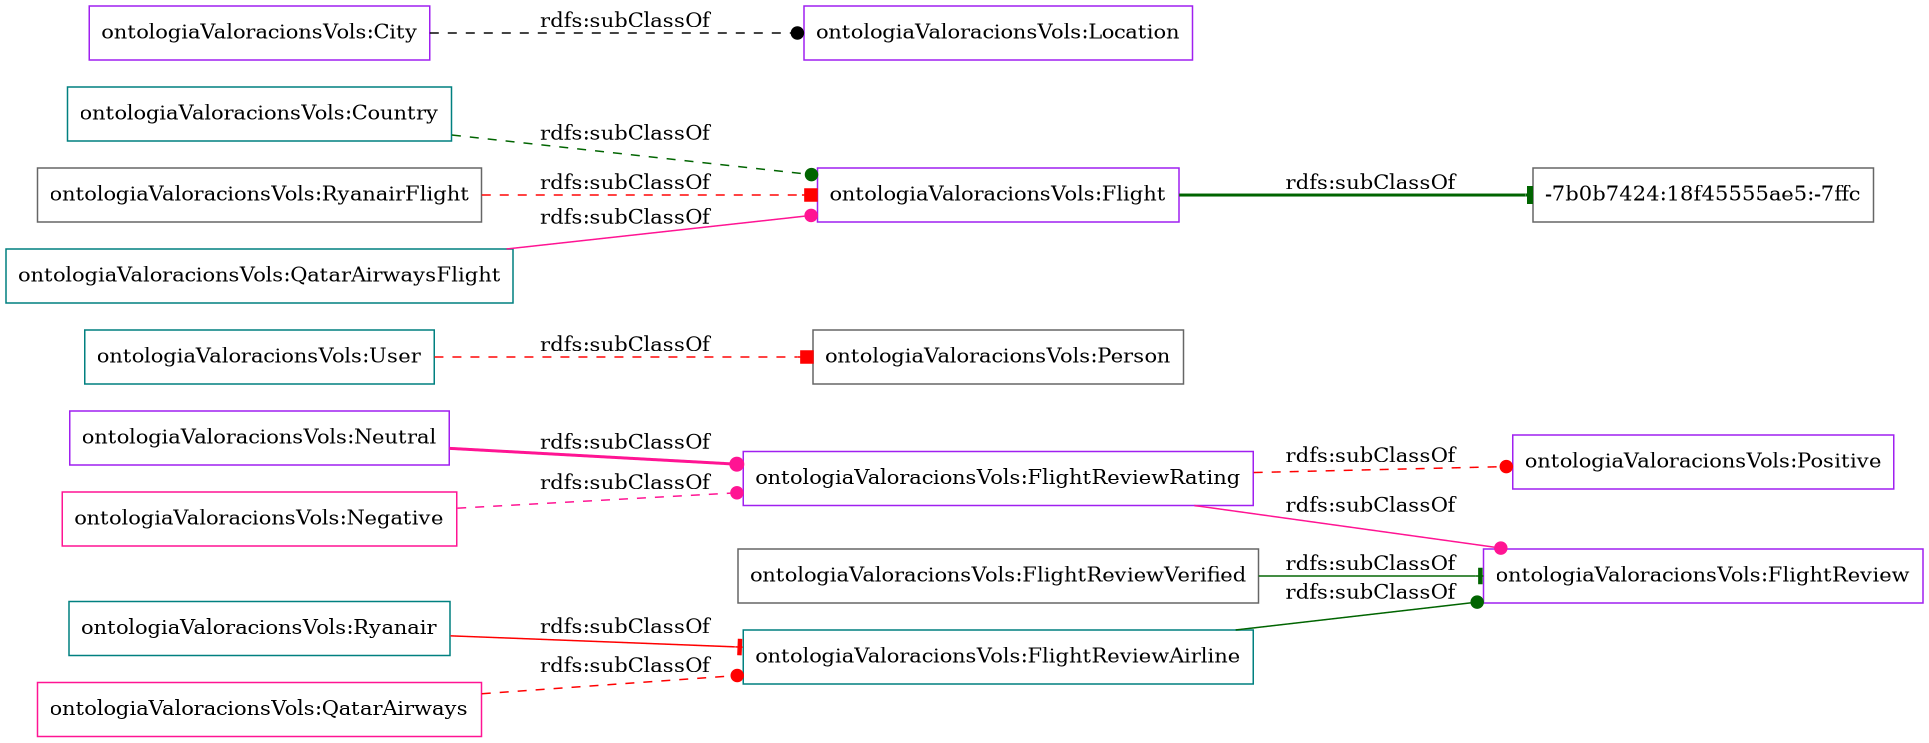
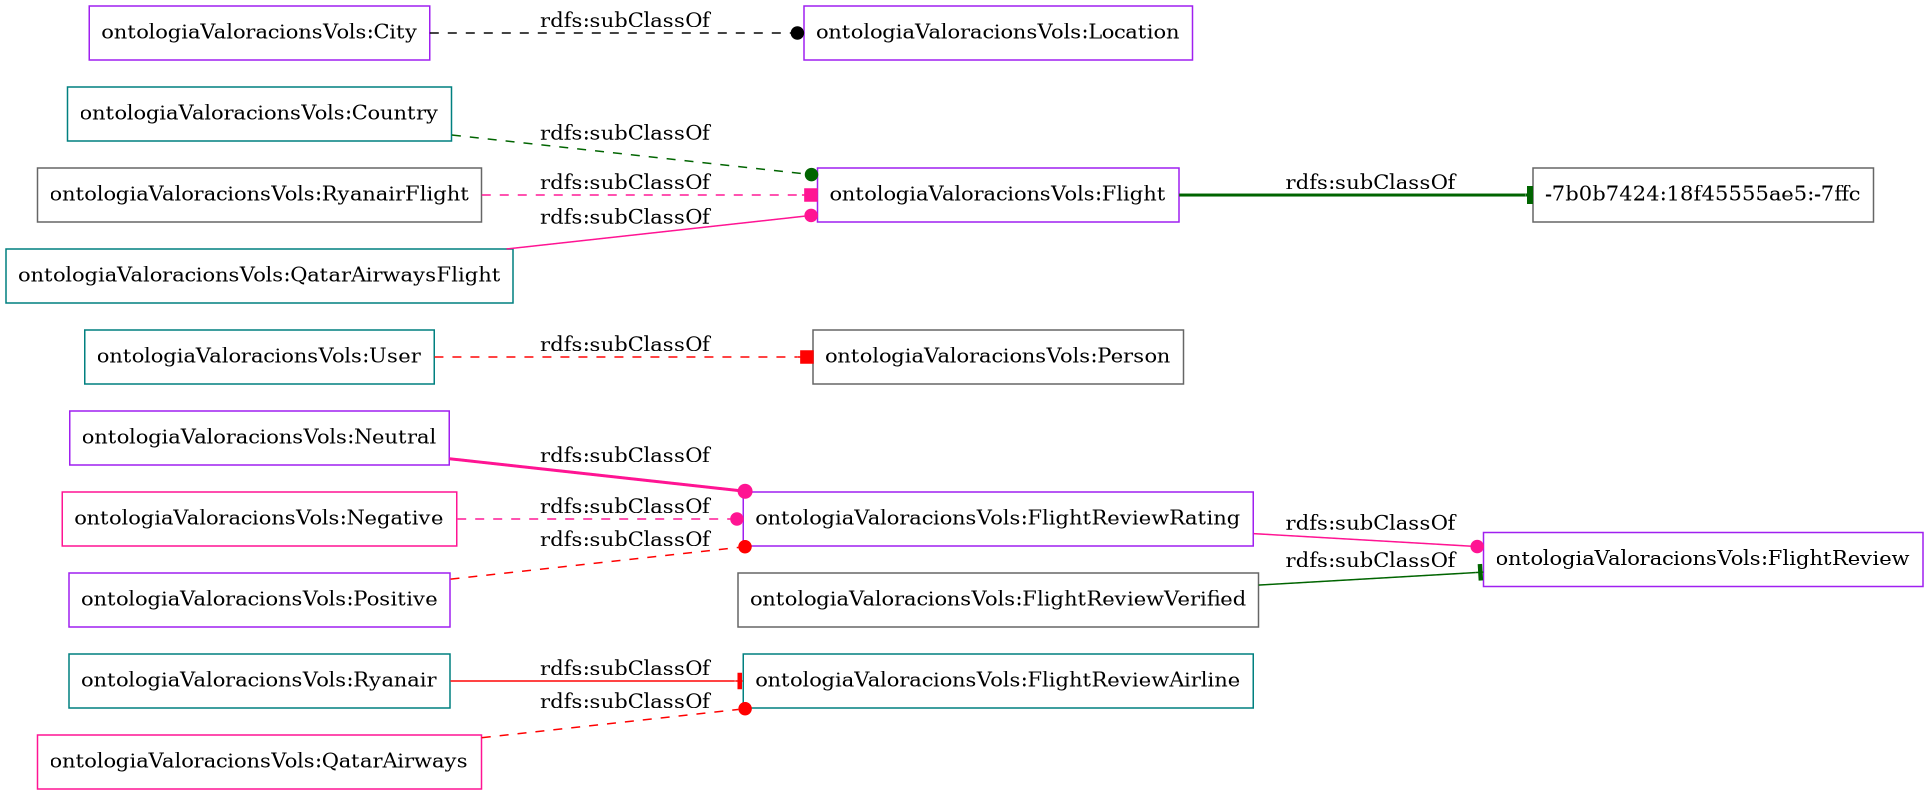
(642, 195) -> (642, 195)
(1377, 470) -> (595, 563)
(1353, 616) -> none
